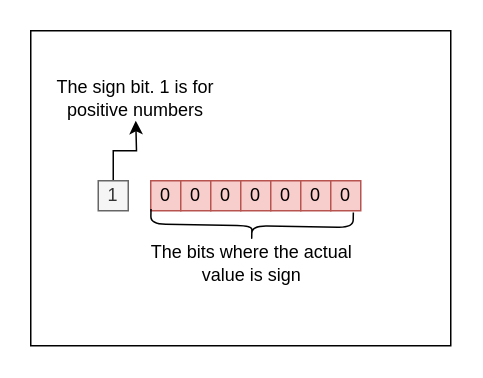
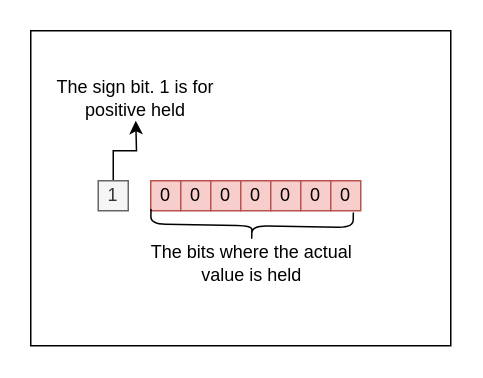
(136, 98) -> (136, 98)
(252, 263) -> (252, 263)
